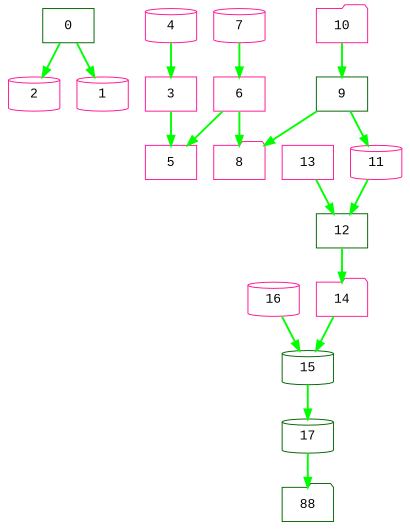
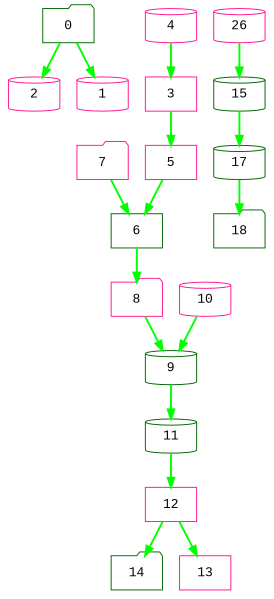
(68, 26) -> (68, 26)
(239, 26) -> (103, 162)
(342, 26) -> (205, 299)
(239, 94) -> (137, 231)
(342, 94) -> (171, 368)
(209, 125) -> (156, 192)
(295, 126) -> (152, 329)
(376, 162) -> (171, 436)
(323, 192) -> (186, 534)
(342, 231) -> (171, 504)
(274, 299) -> (239, 26)
(342, 299) -> (137, 573)
(327, 329) -> none
(308, 504) -> (239, 231)
